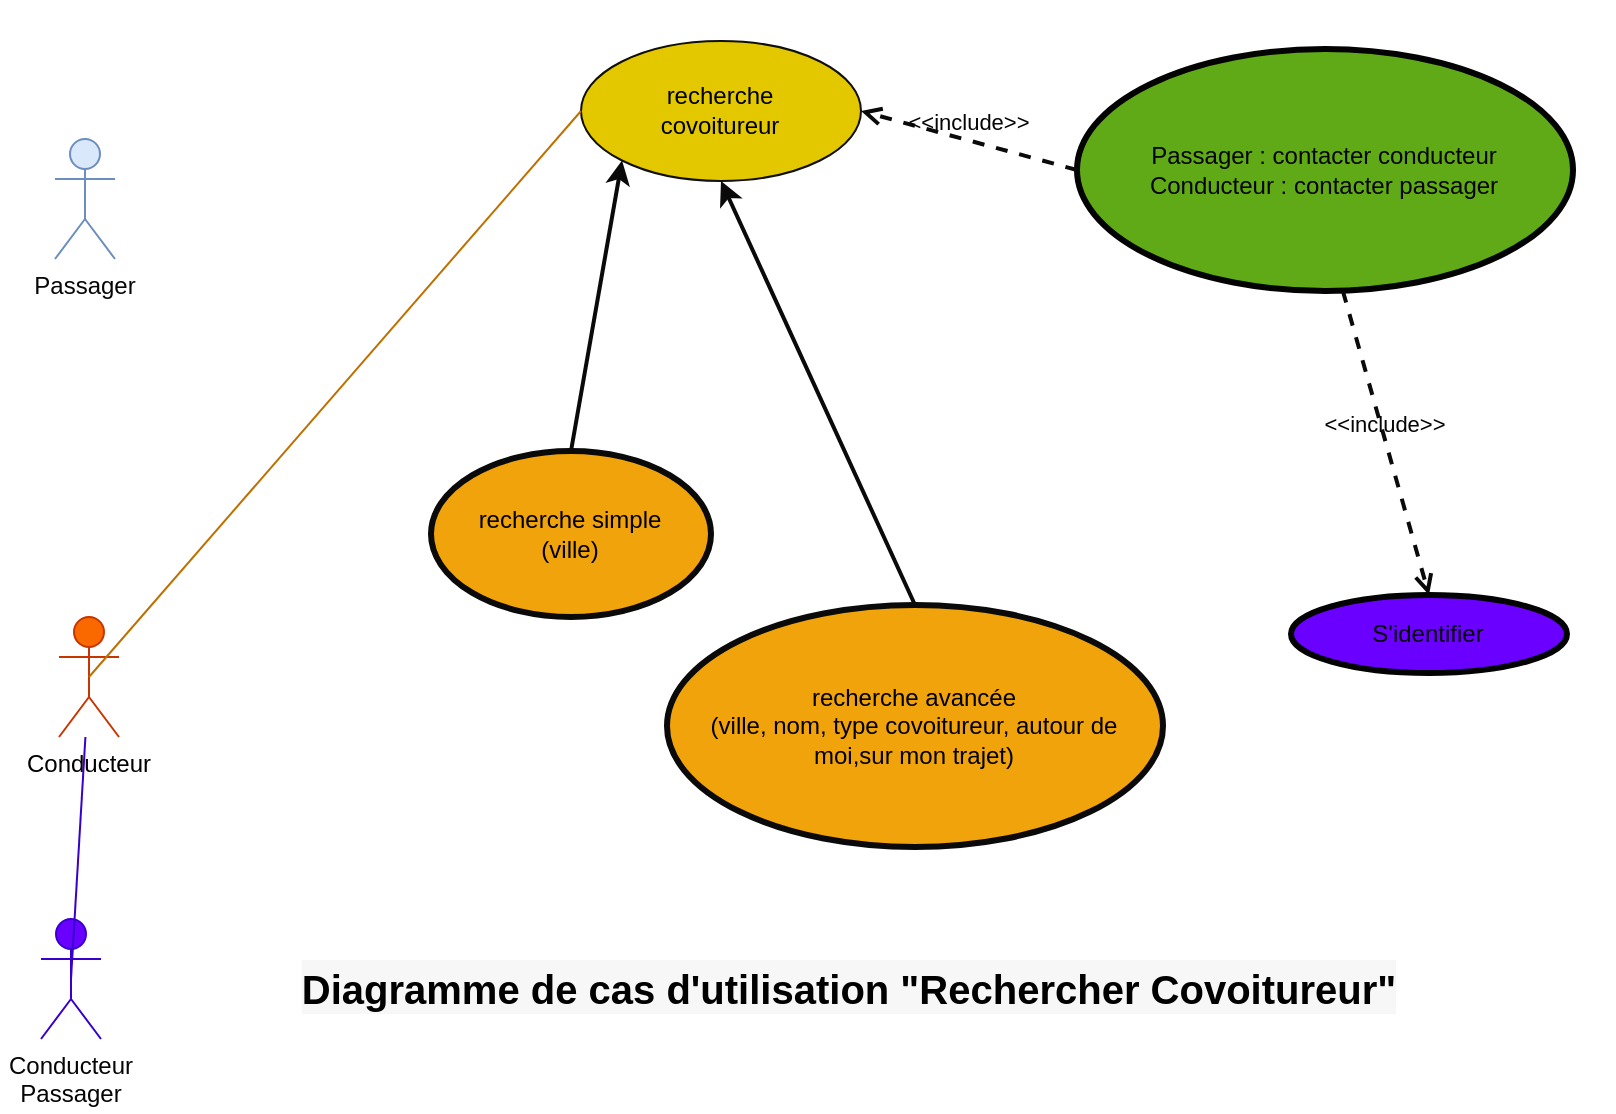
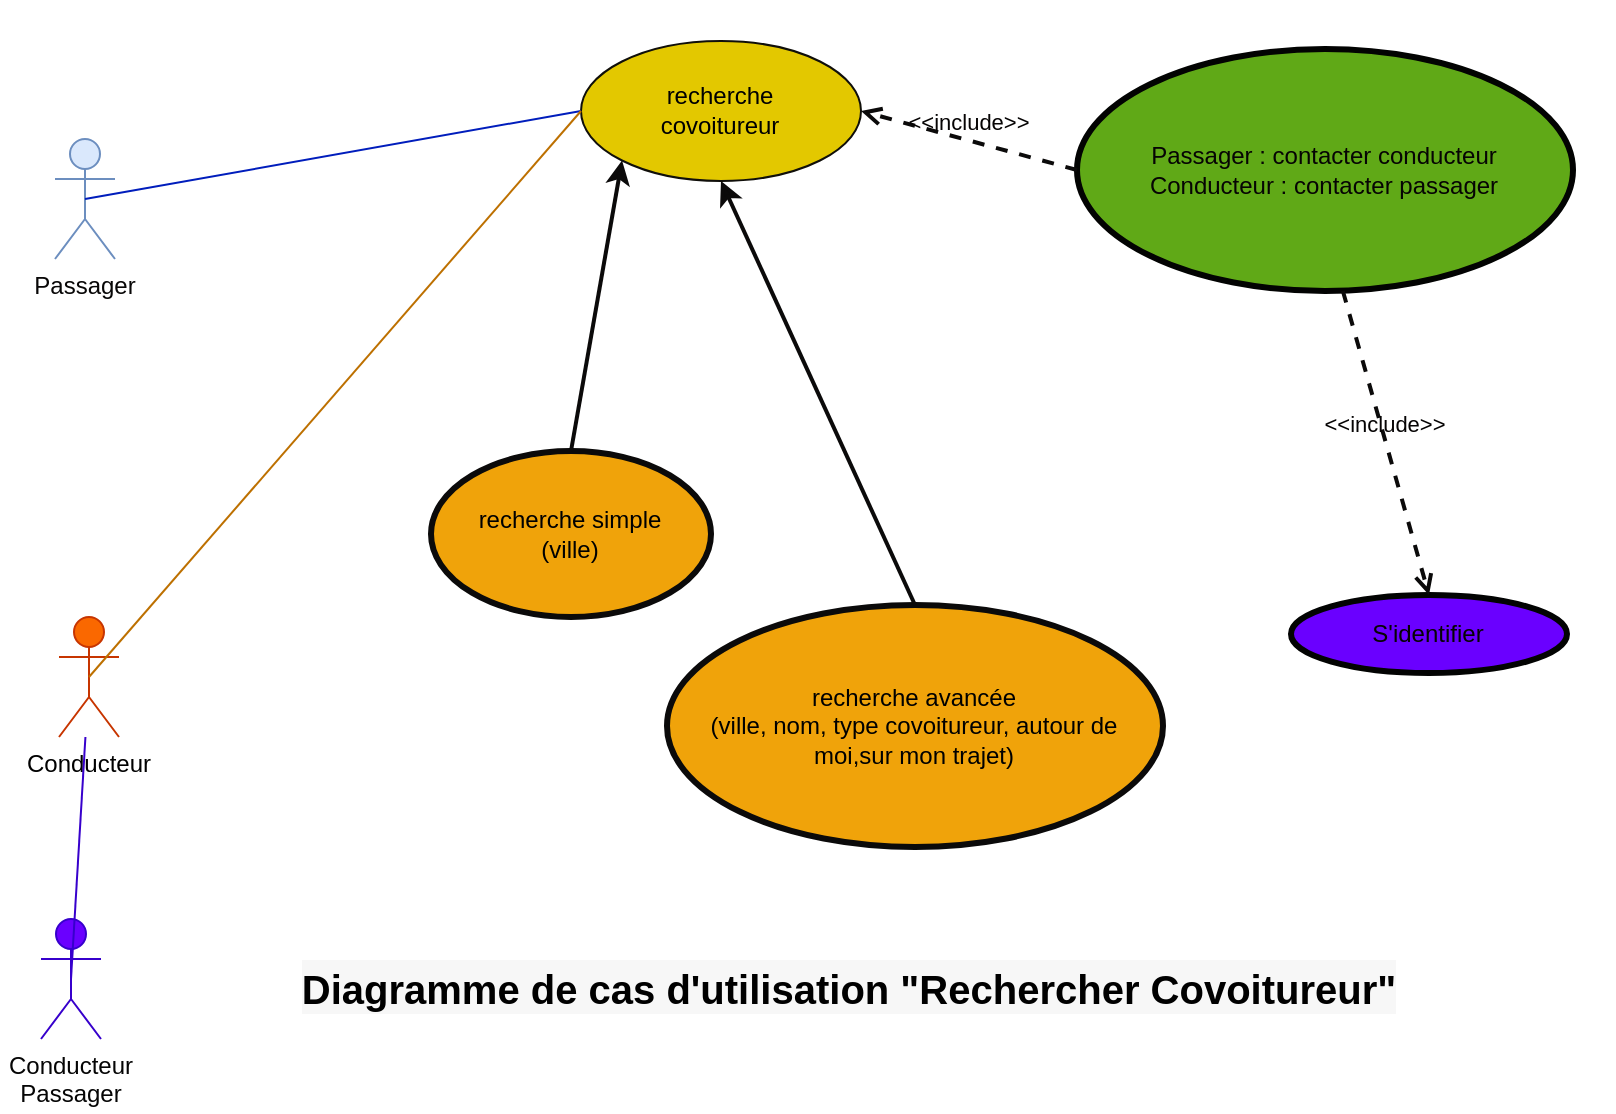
none -> (343, 153)
